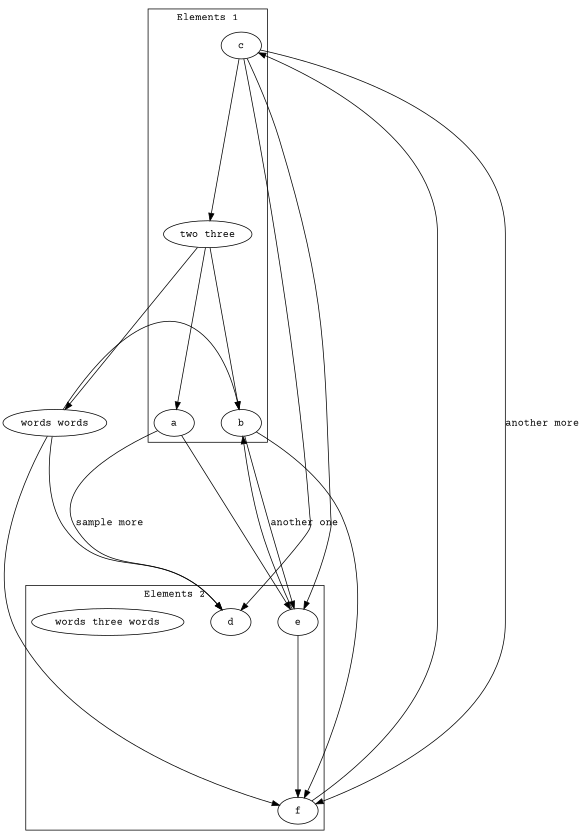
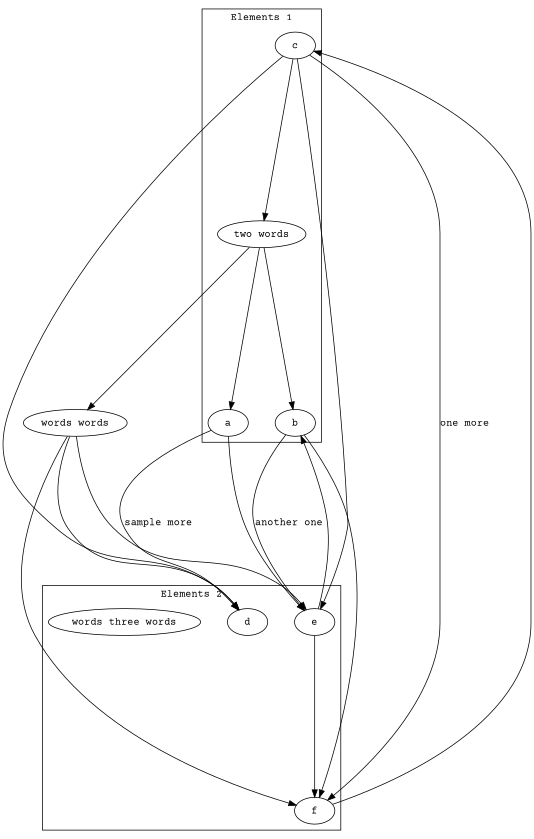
(208, 234) -> (262, 234)
(155, 323) -> (174, 559)
(543, 423) -> (465, 423)
